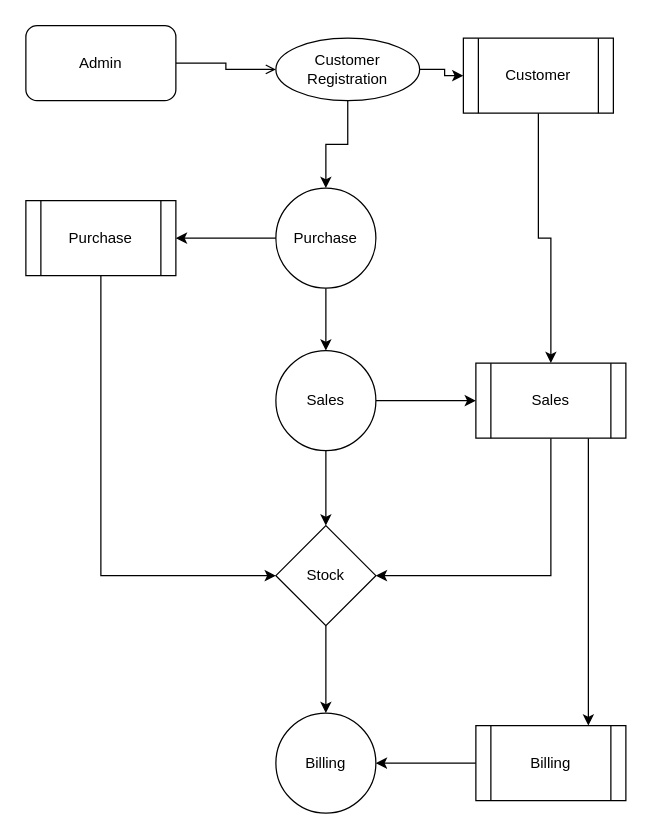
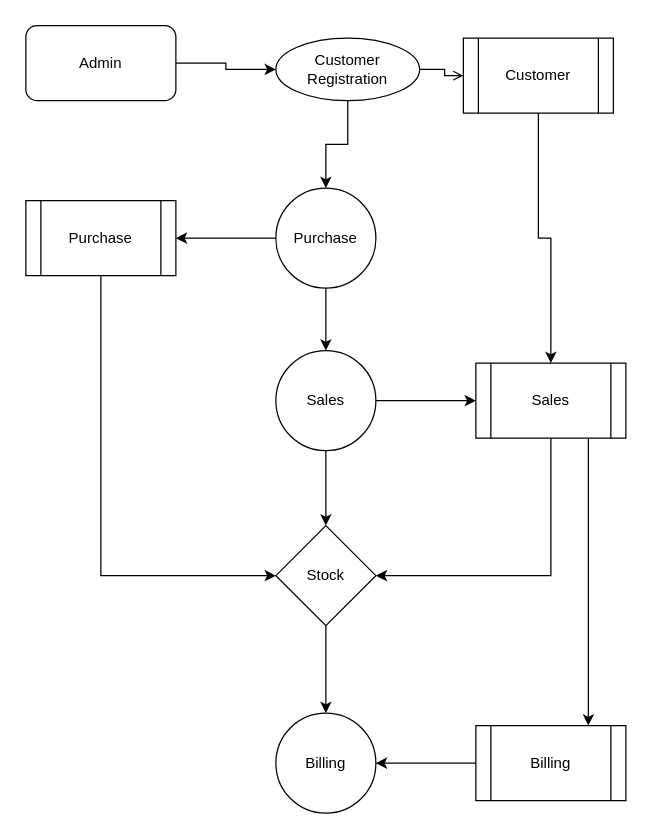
(268, 69) -> (266, 69)
(453, 76) -> (455, 76)
